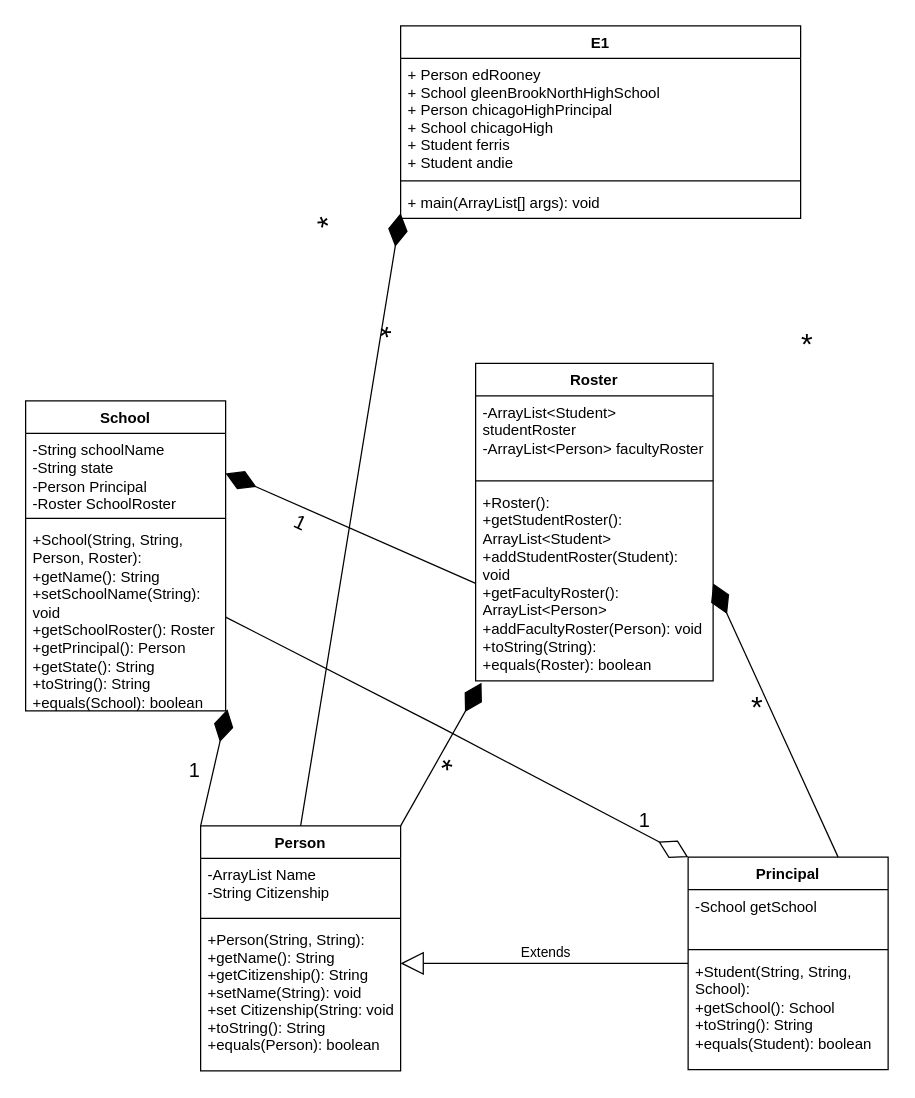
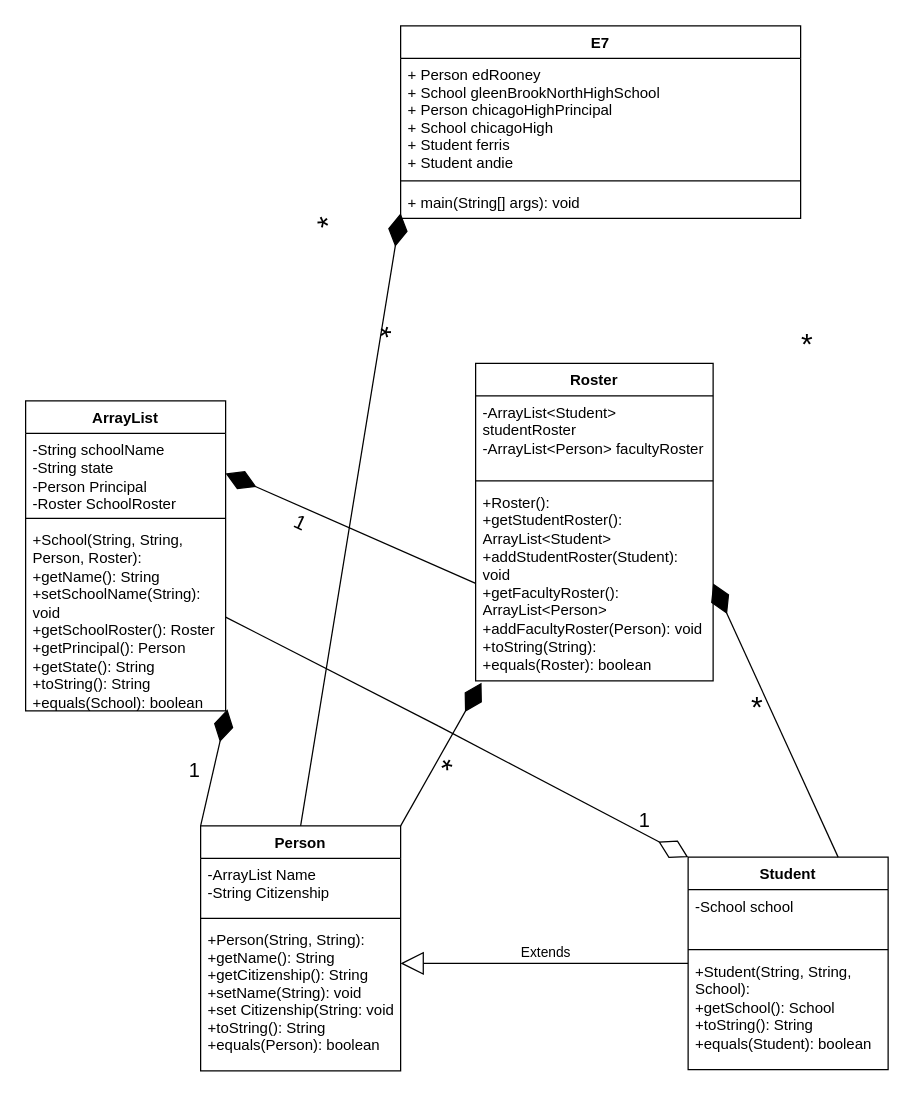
(600, 43) -> (600, 43)
(520, 203) -> (507, 203)
(125, 418) -> (125, 418)
(788, 874) -> (788, 874)
(761, 907) -> (749, 907)
